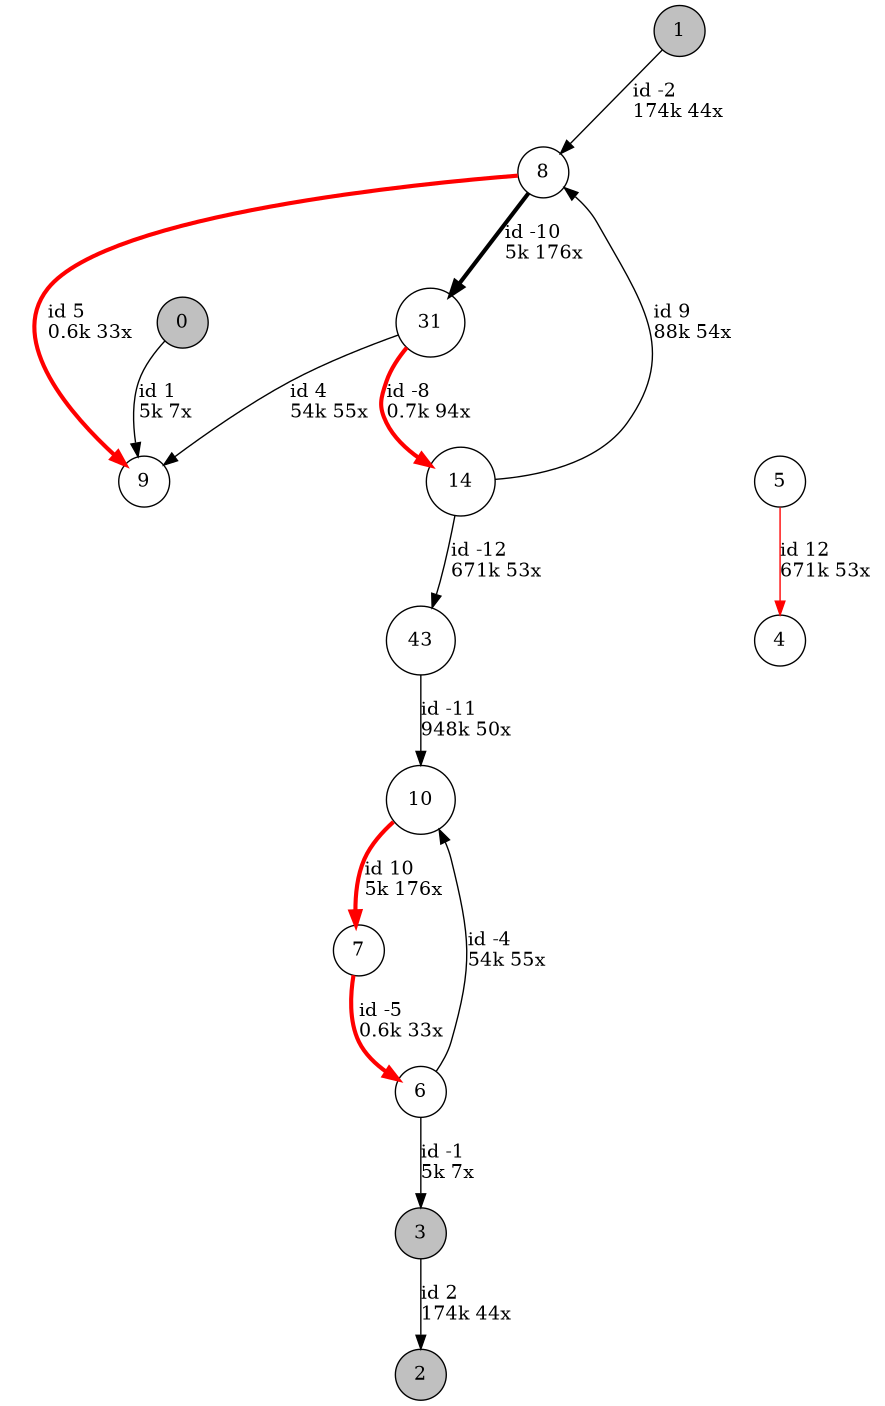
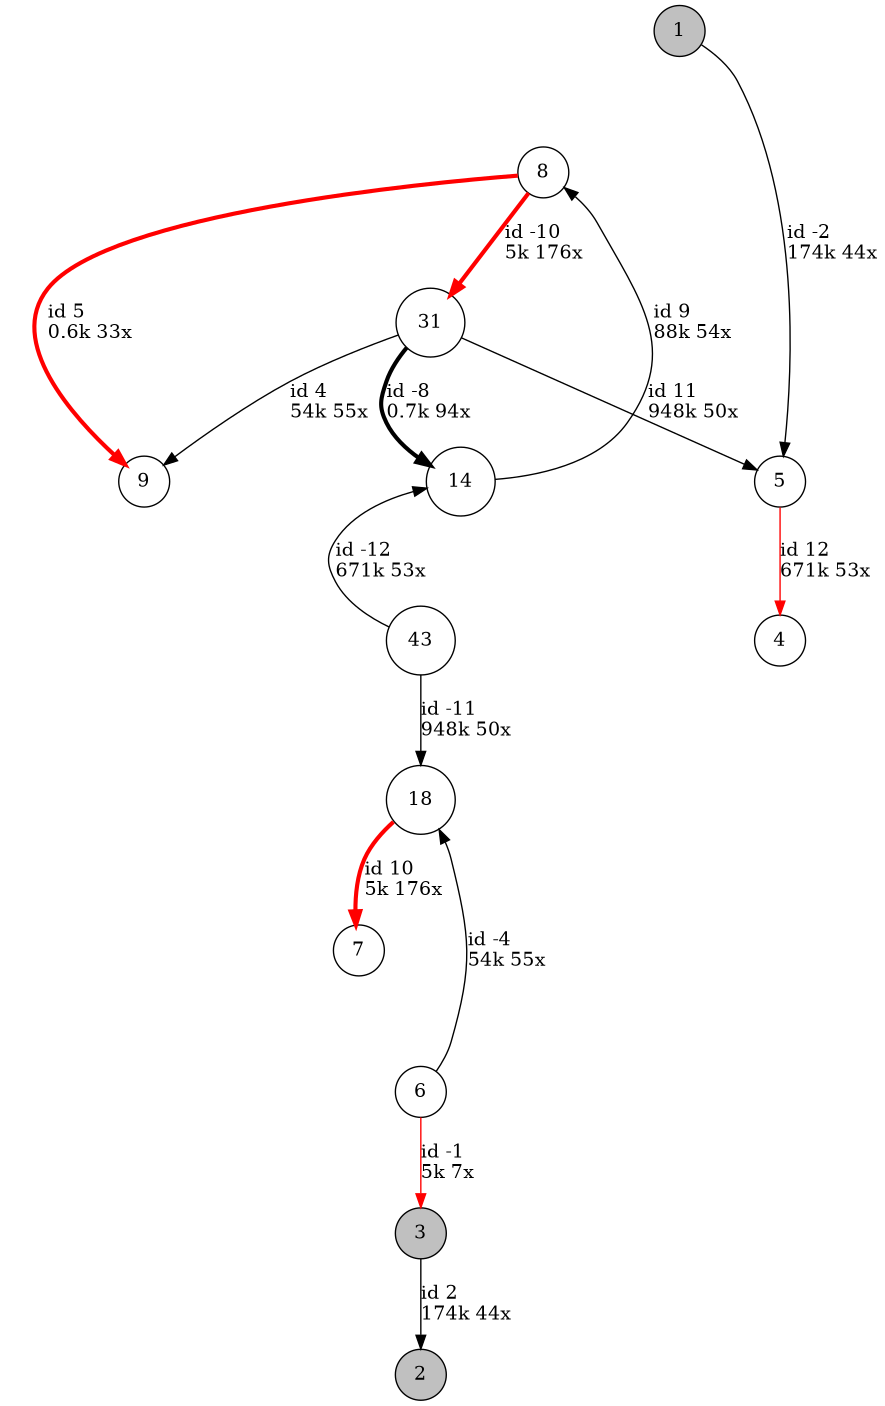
(616, 97) -> (783, 232)
(494, 239) -> (494, 239)
(183, 323) -> none
none -> (603, 401)
(381, 406) -> (381, 406)
(447, 555) -> (331, 550)
(421, 800) -> (421, 800)
(354, 1029) -> none
(421, 1155) -> (421, 1155)
